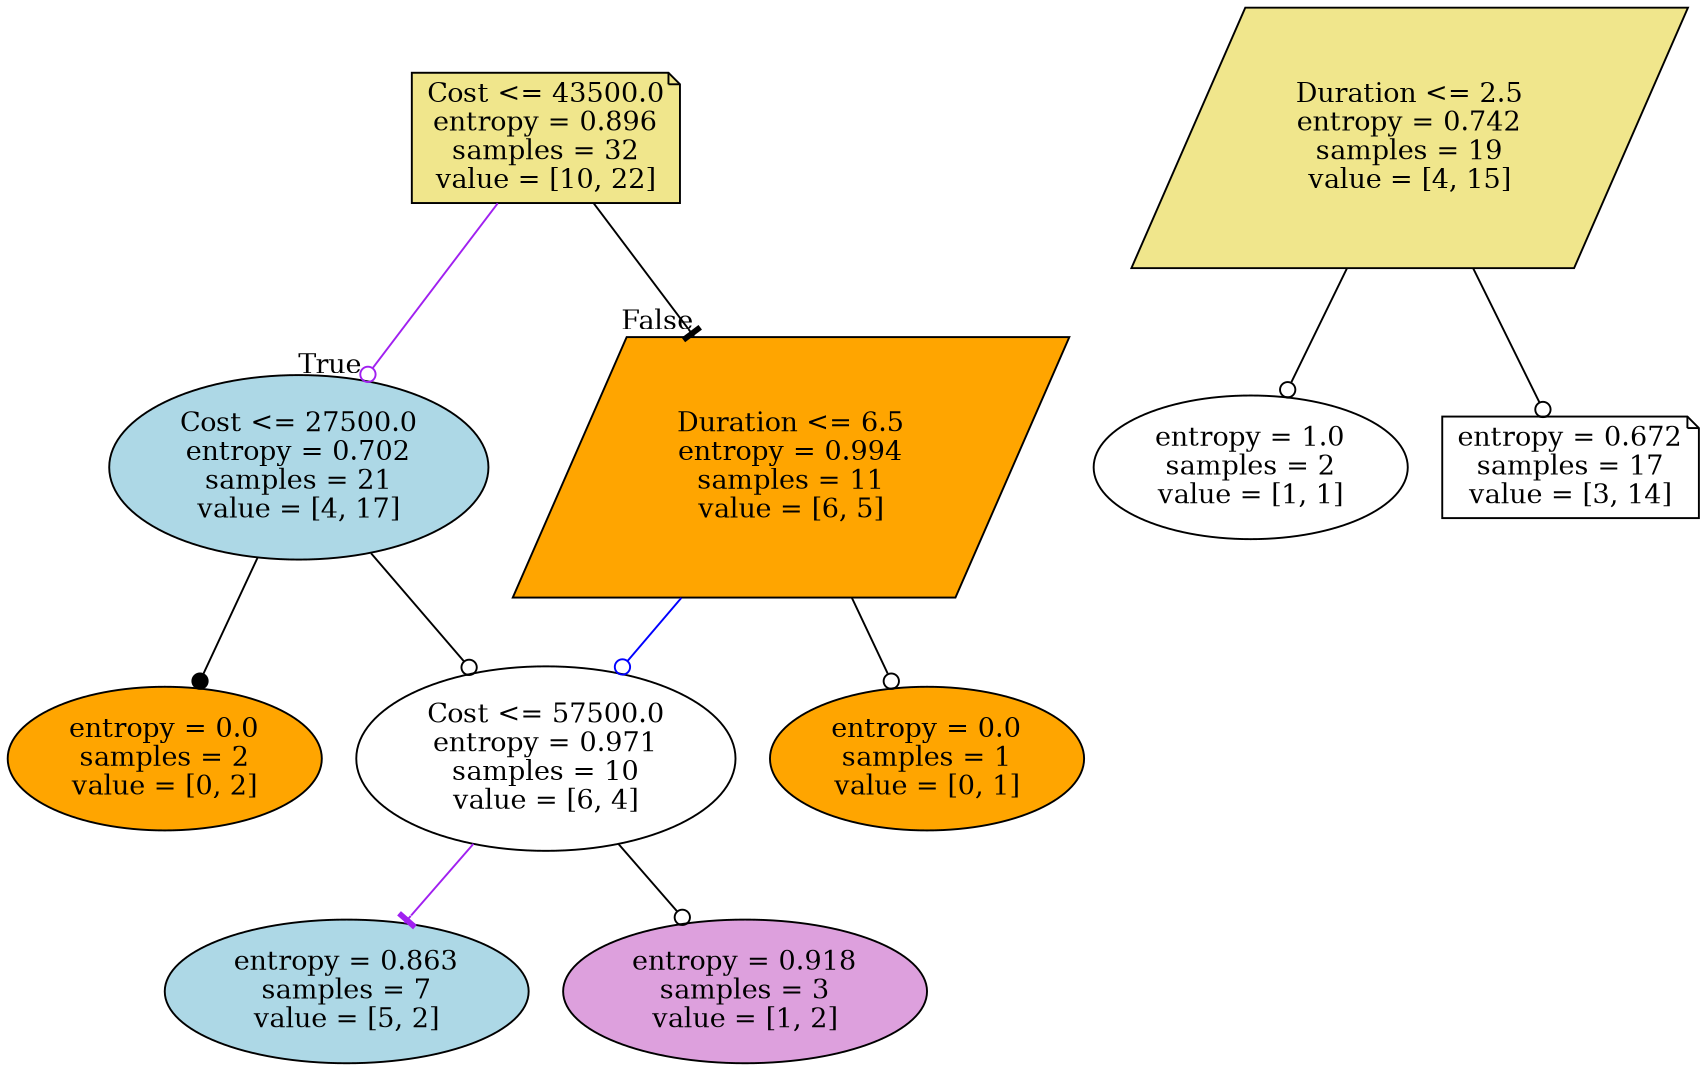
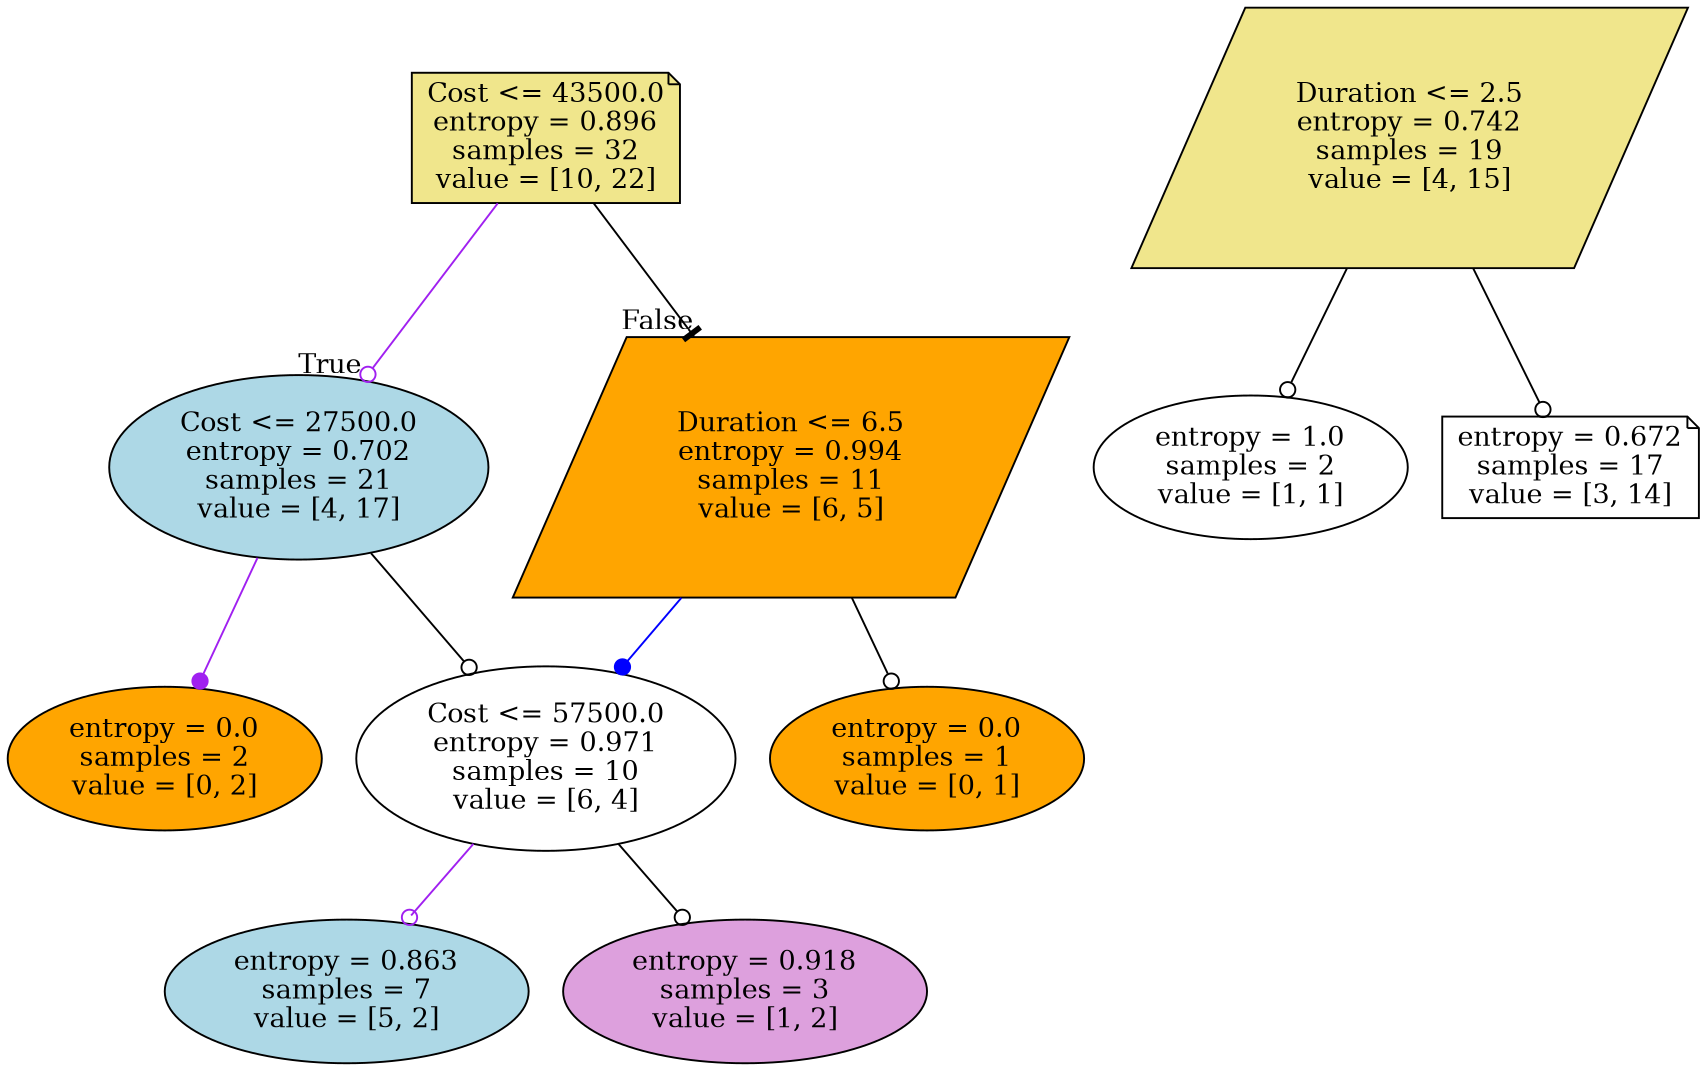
(230, 616) -> (230, 616)
(654, 629) -> (654, 629)
(442, 880) -> (442, 880)
